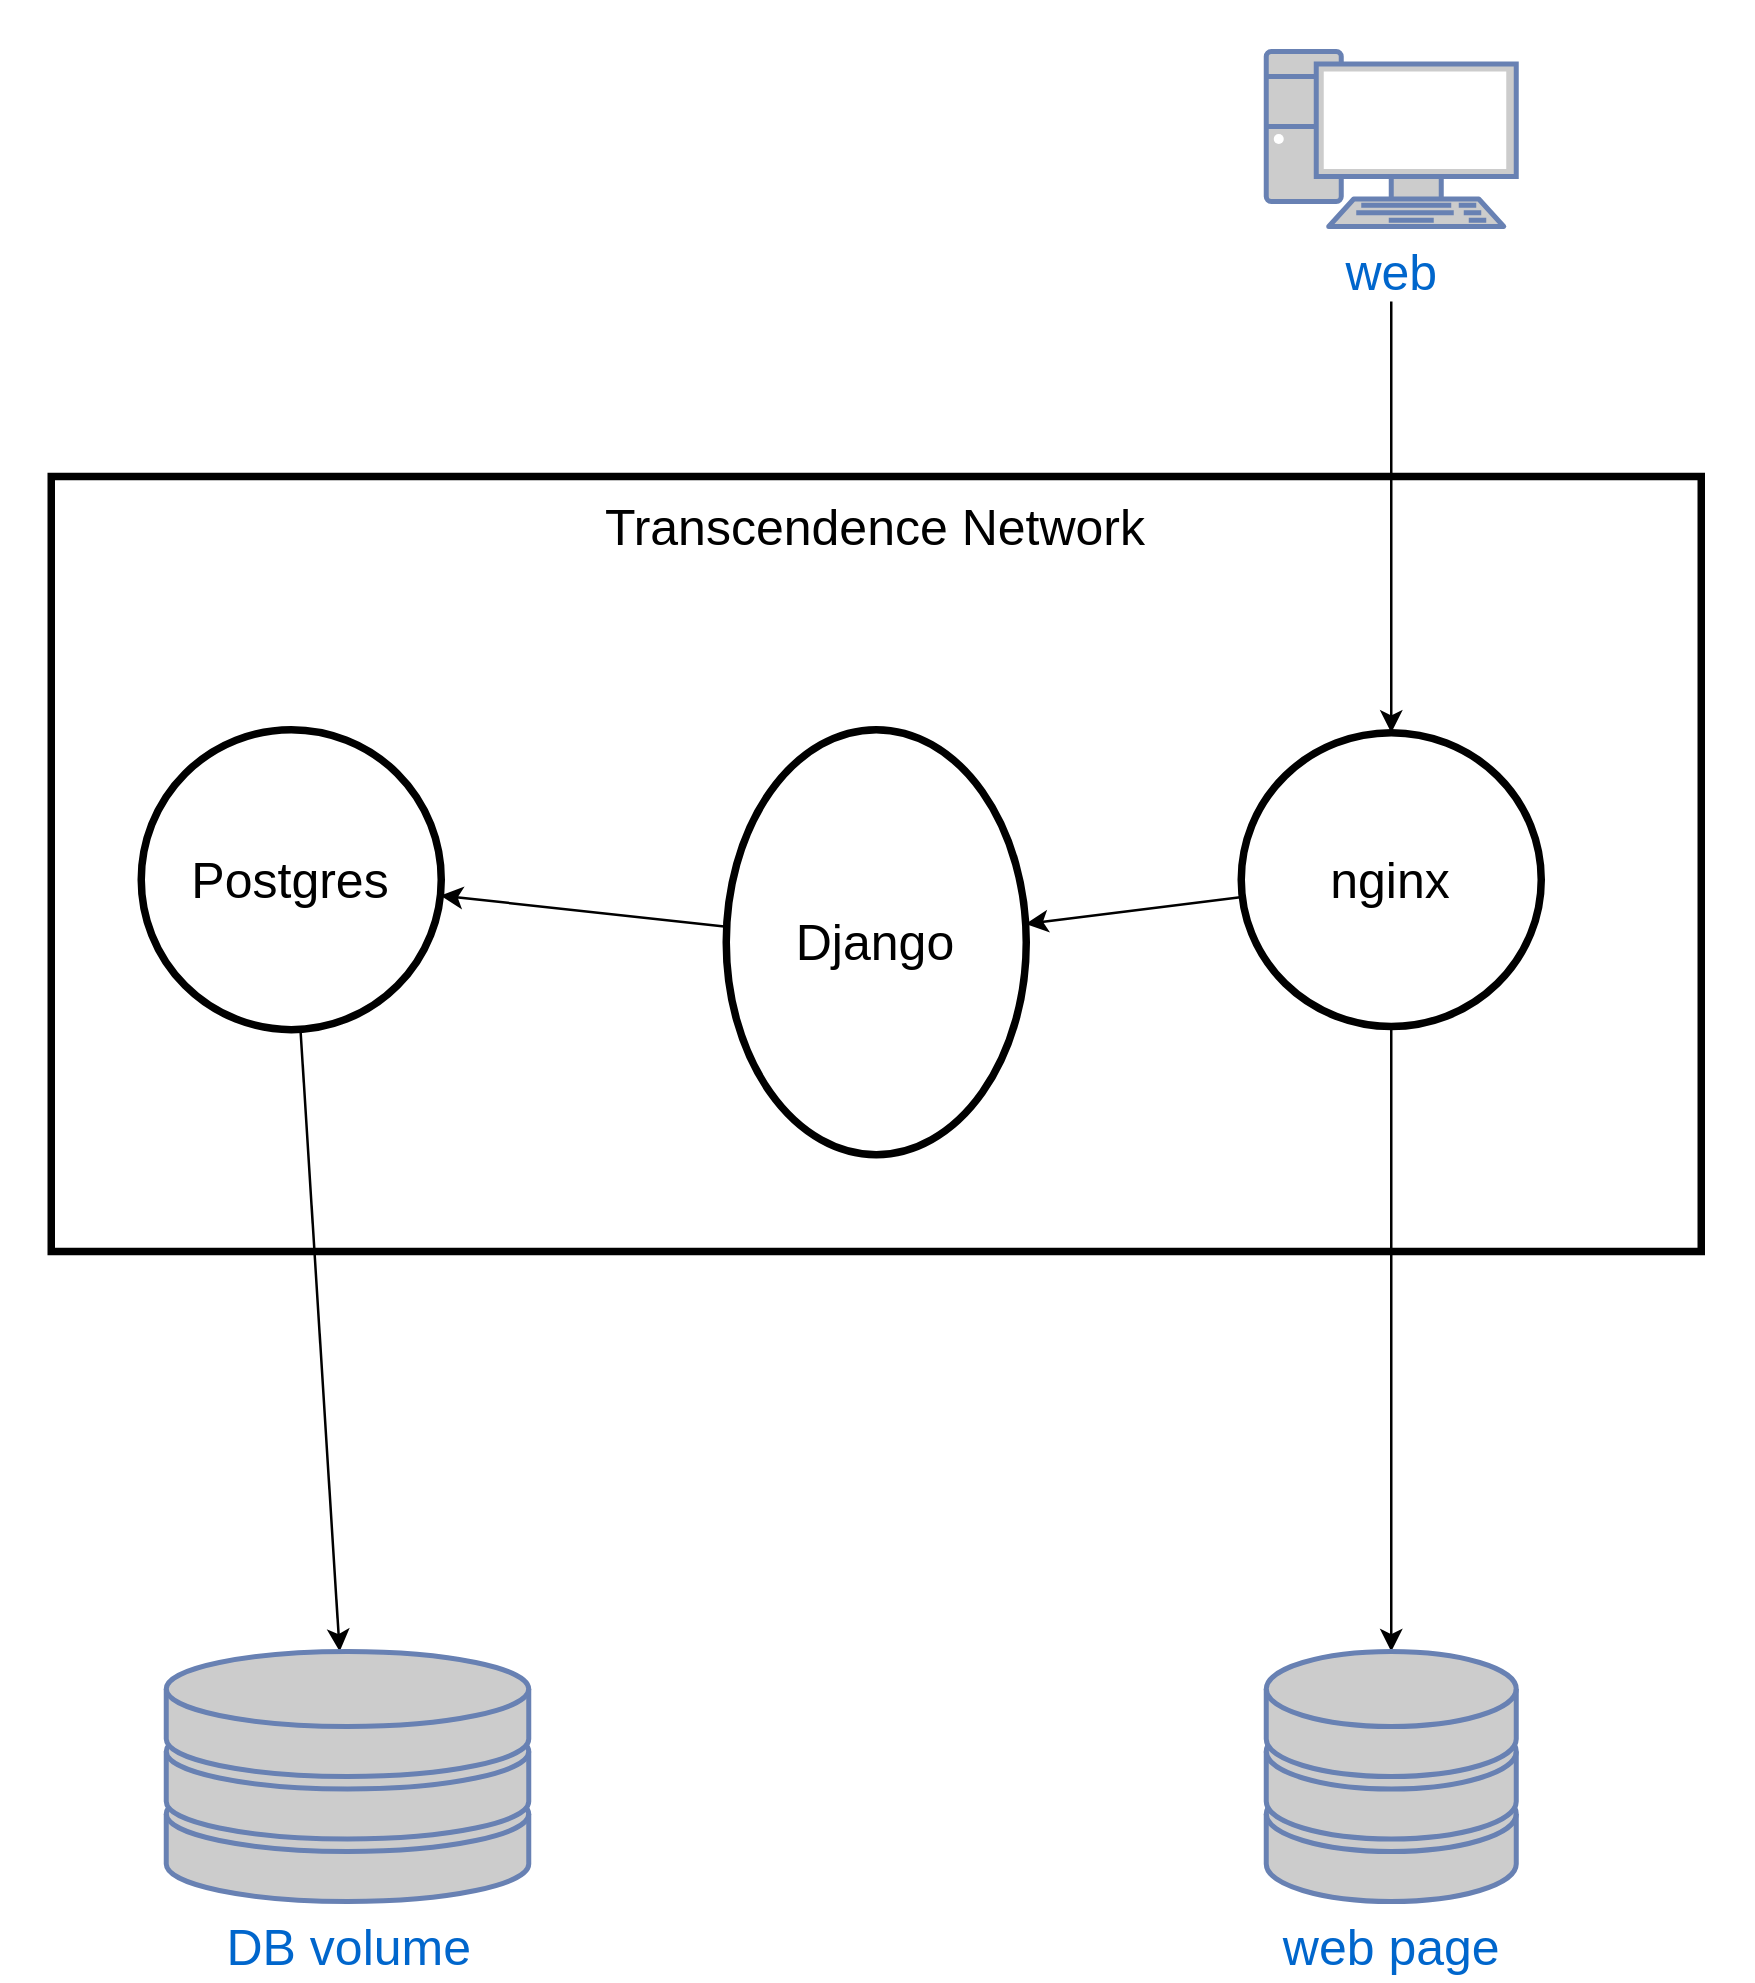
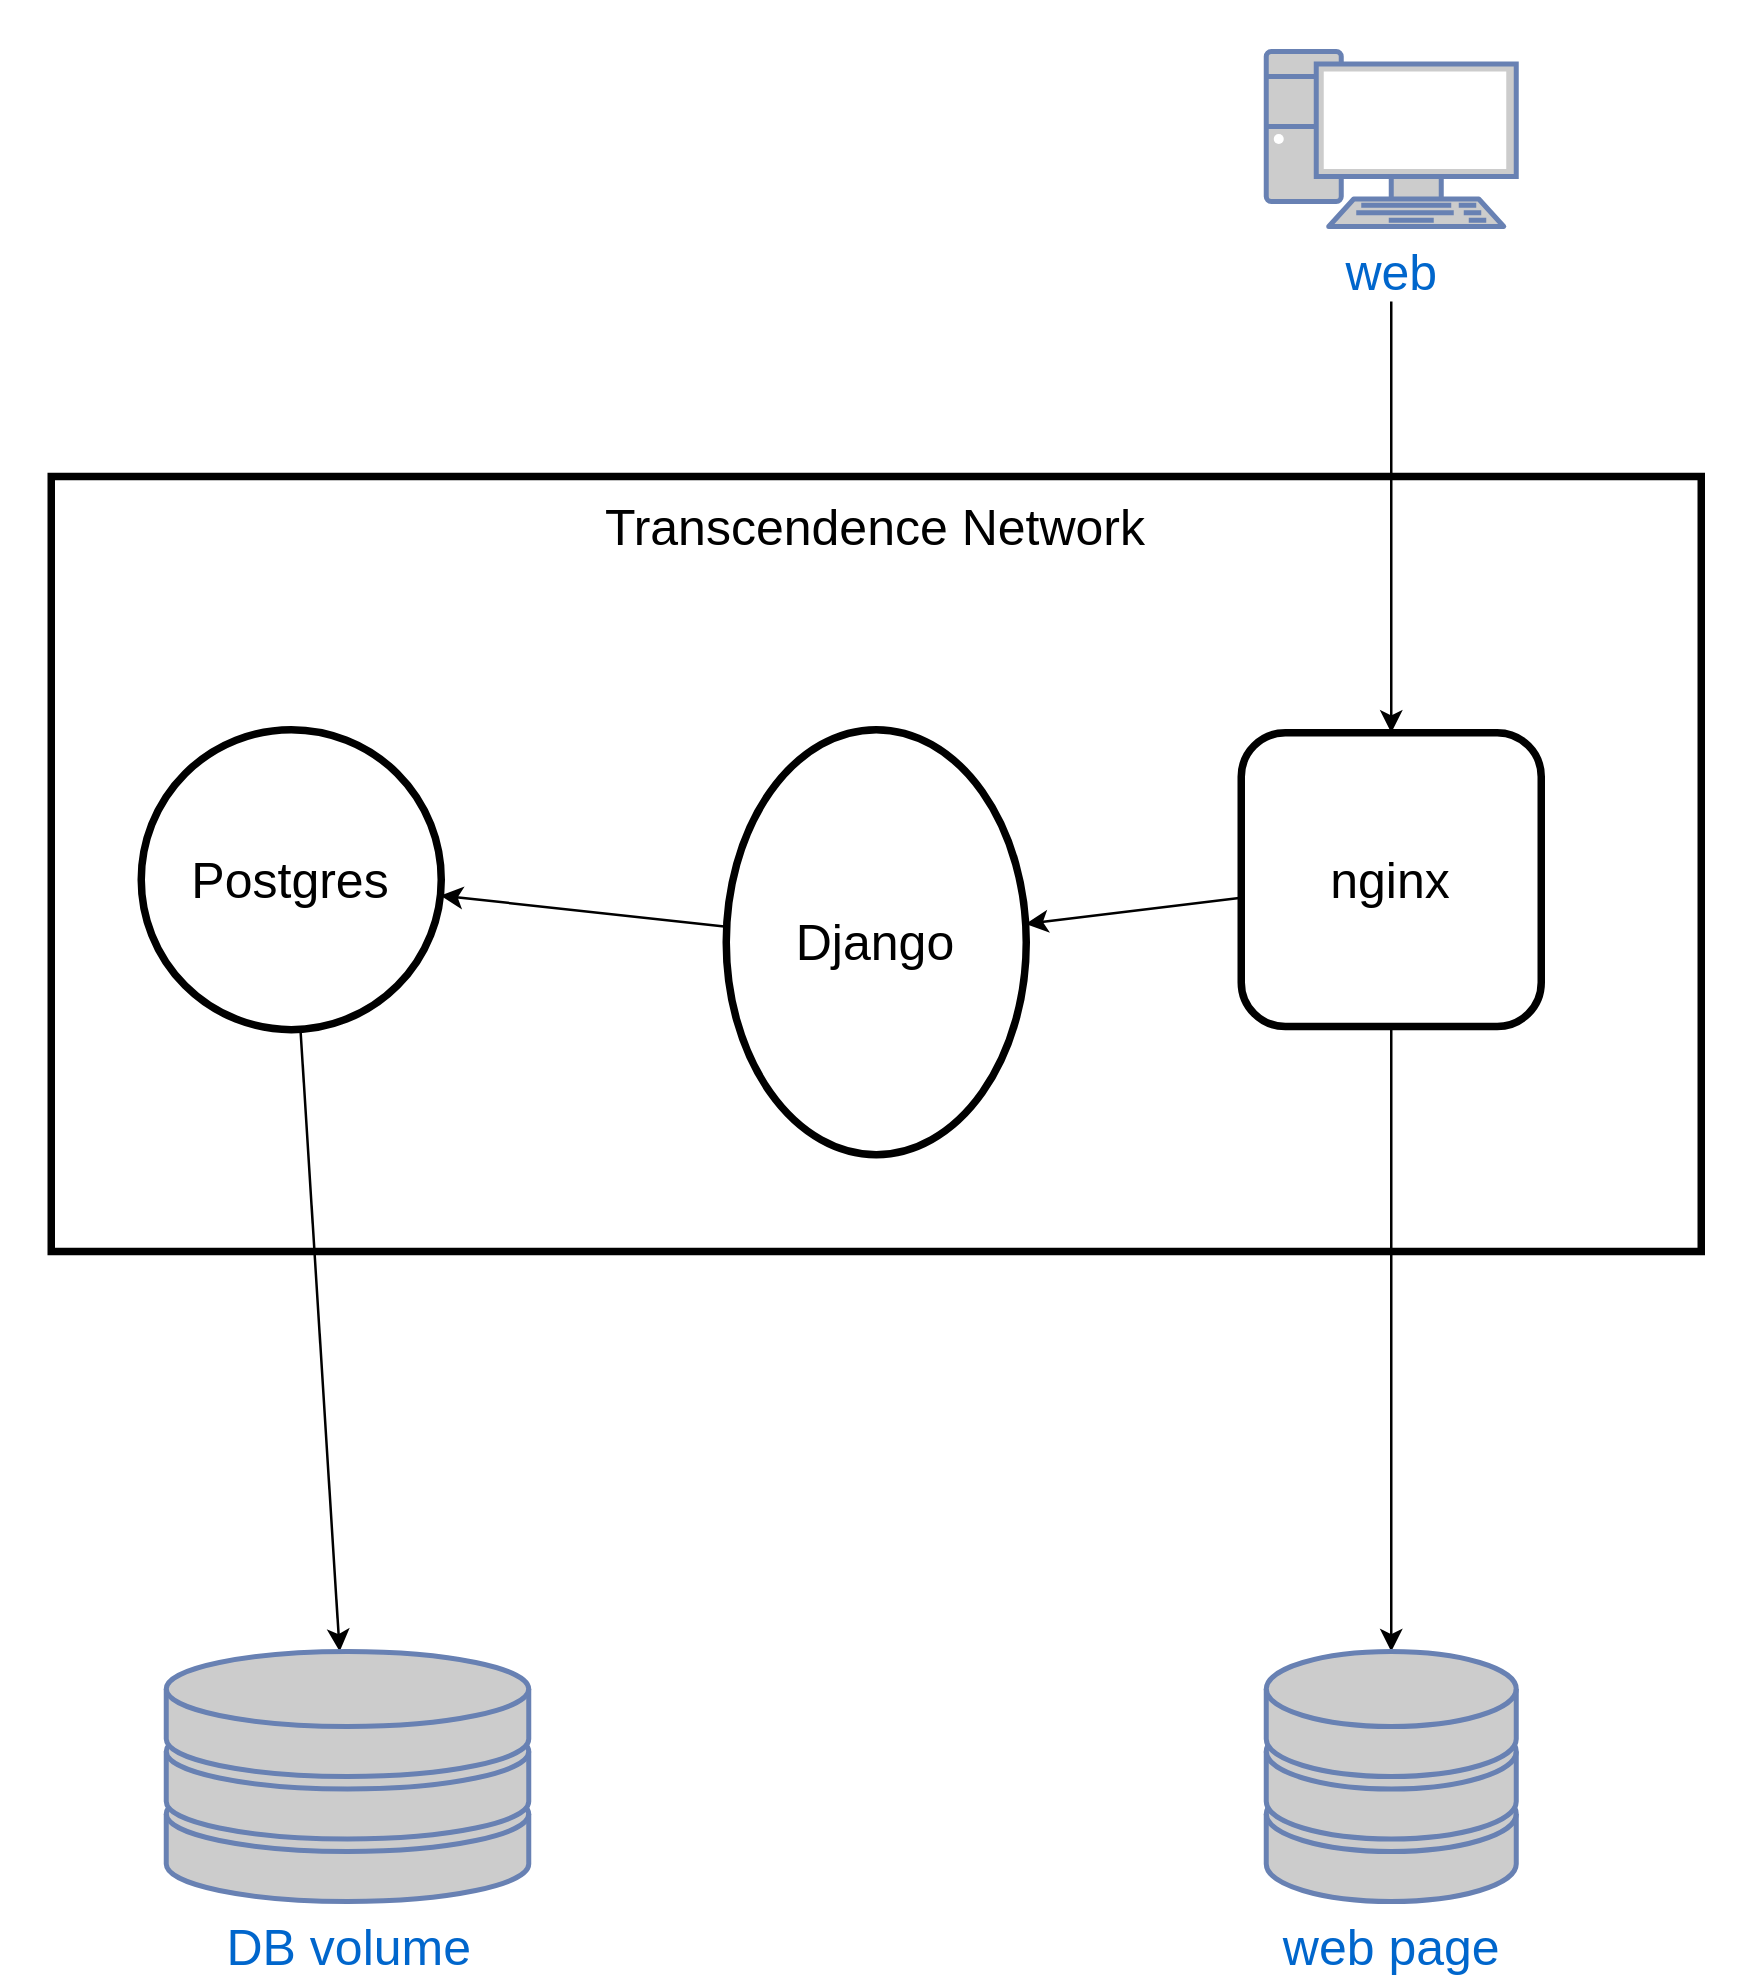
(1391, 879) -> (1391, 879)
